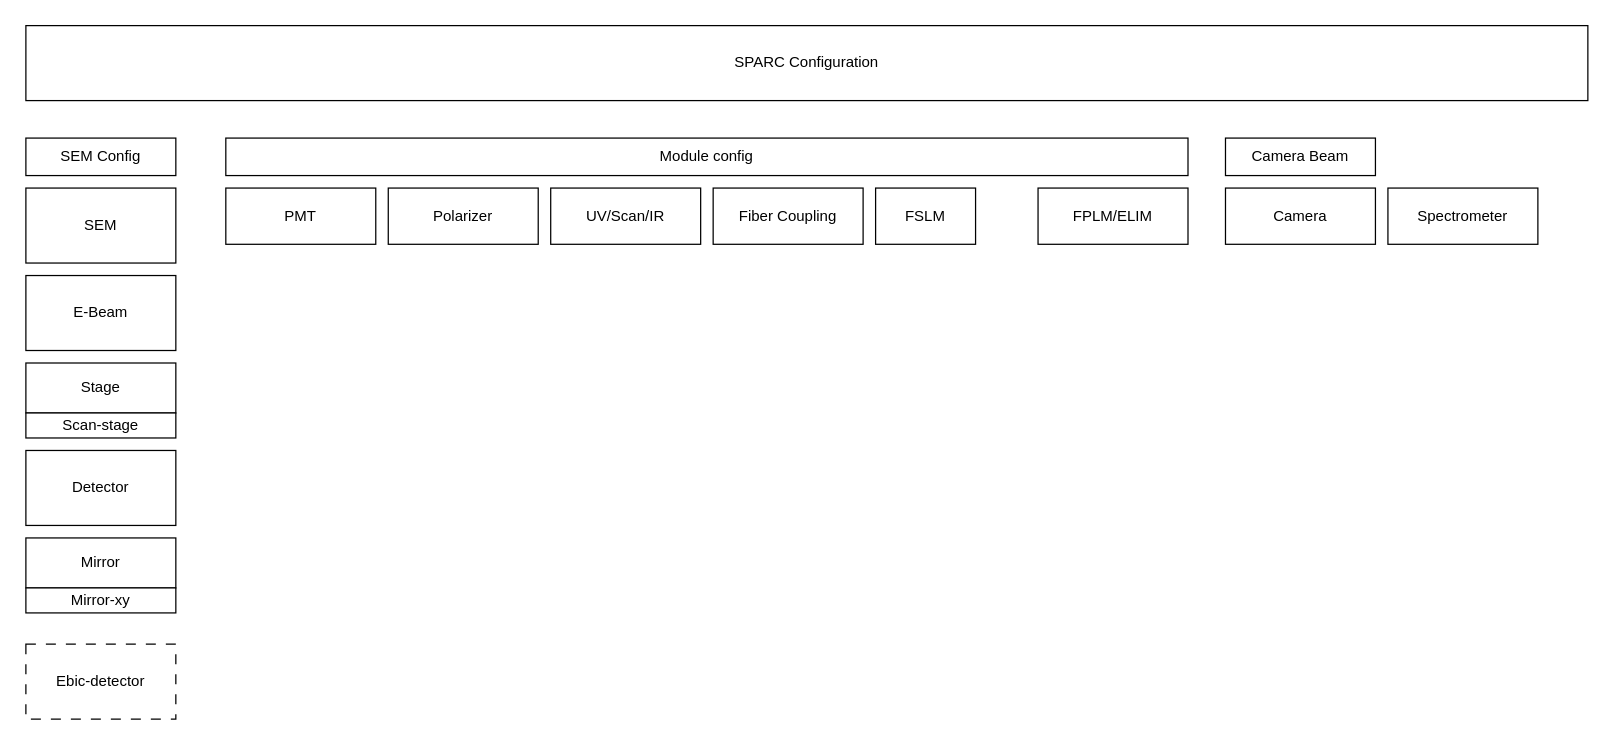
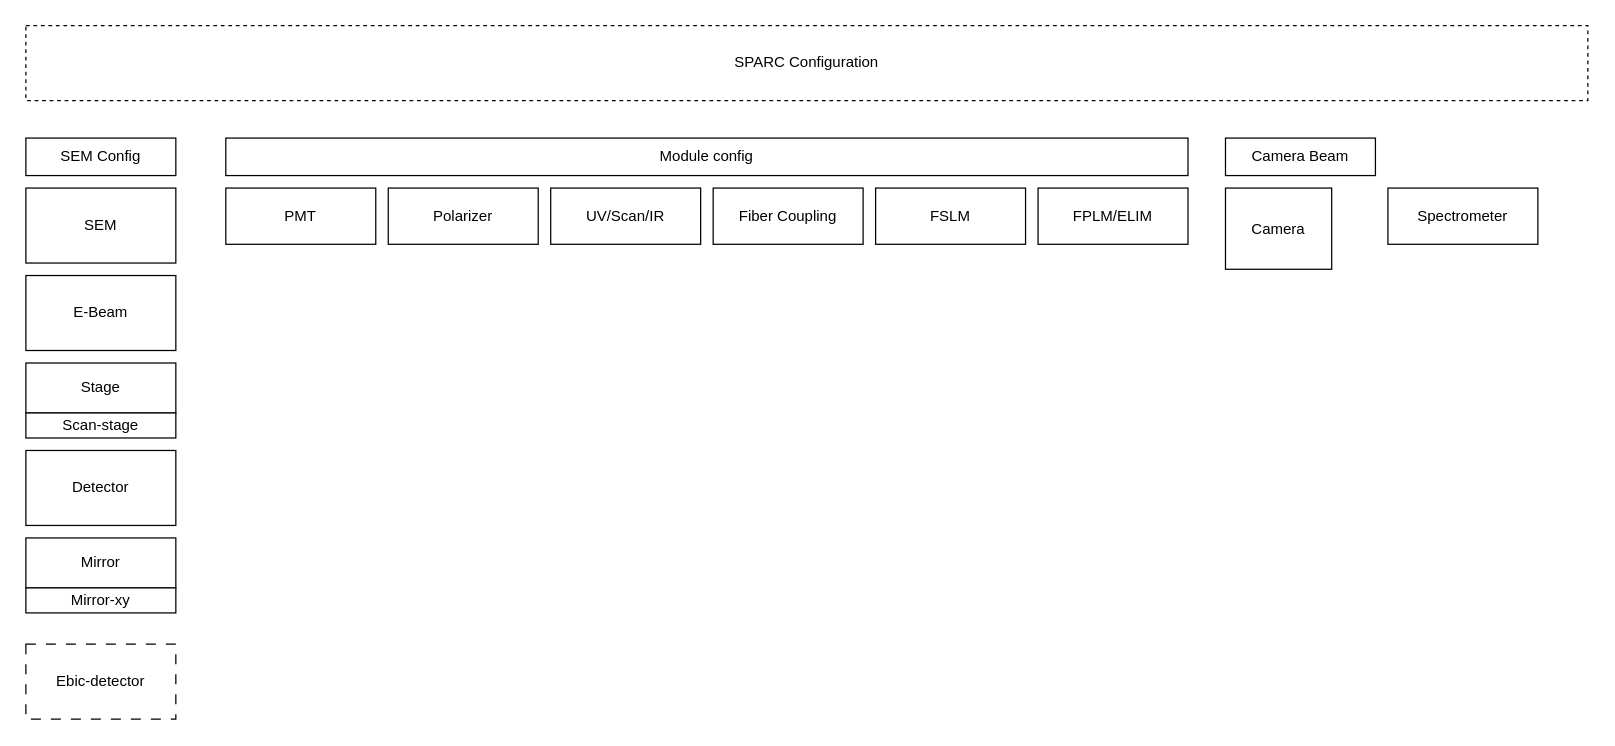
(807, 63) -> (807, 63)
(926, 216) -> (951, 216)
(1301, 216) -> (1279, 229)
